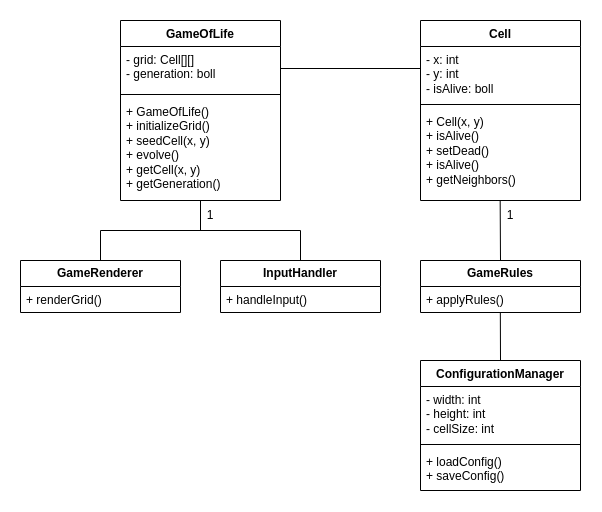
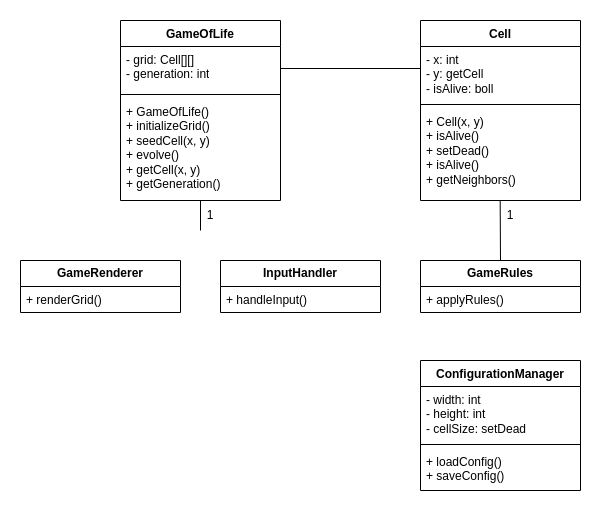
(178, 68) -> (176, 68)
(464, 75) -> (464, 75)
(202, 231) -> none
(500, 336) -> none
(466, 415) -> (481, 415)
